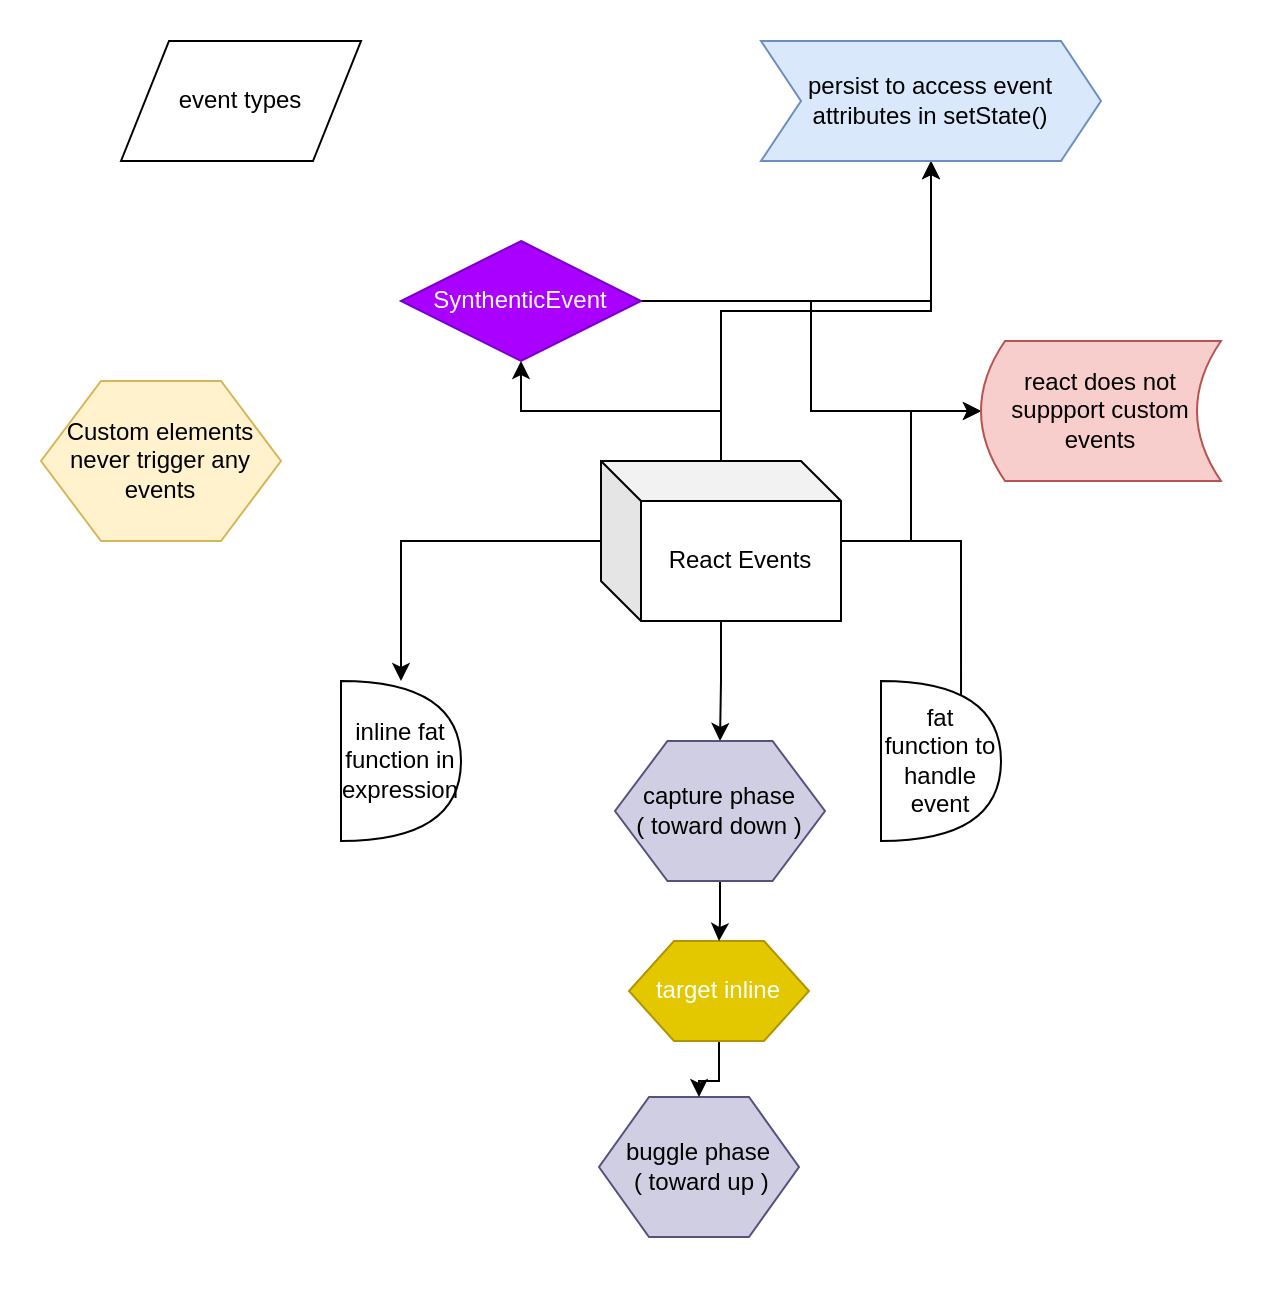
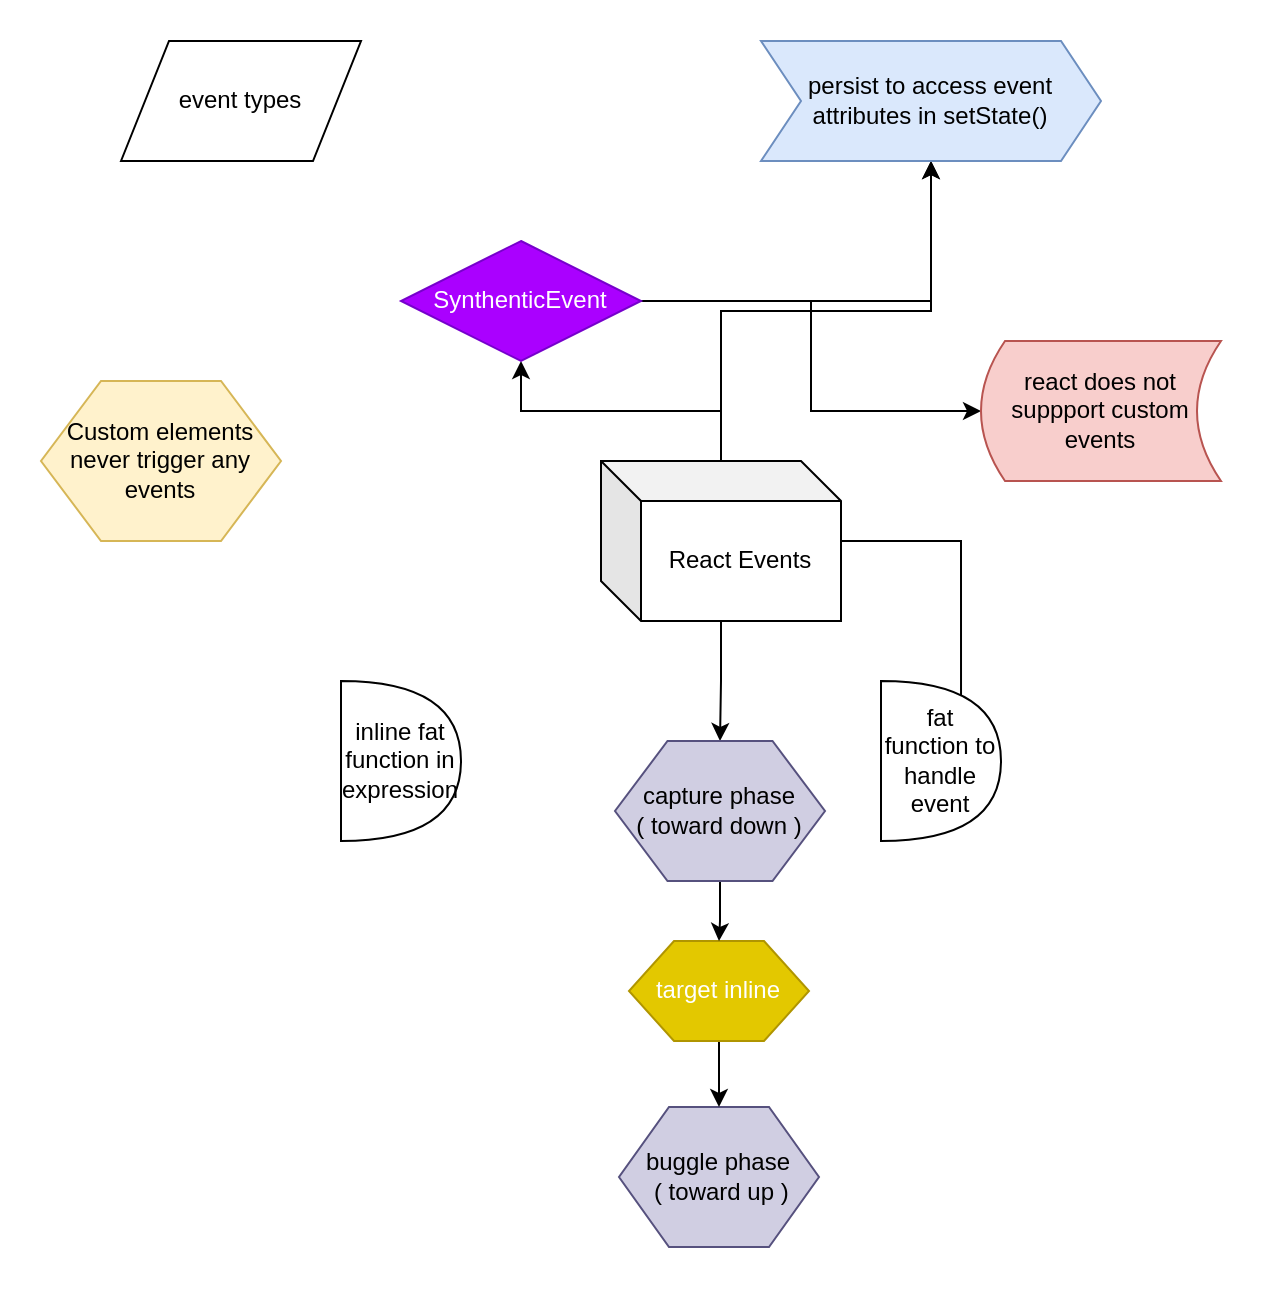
(911, 477) -> none
(438, 541) -> none
(699, 1167) -> (719, 1177)
